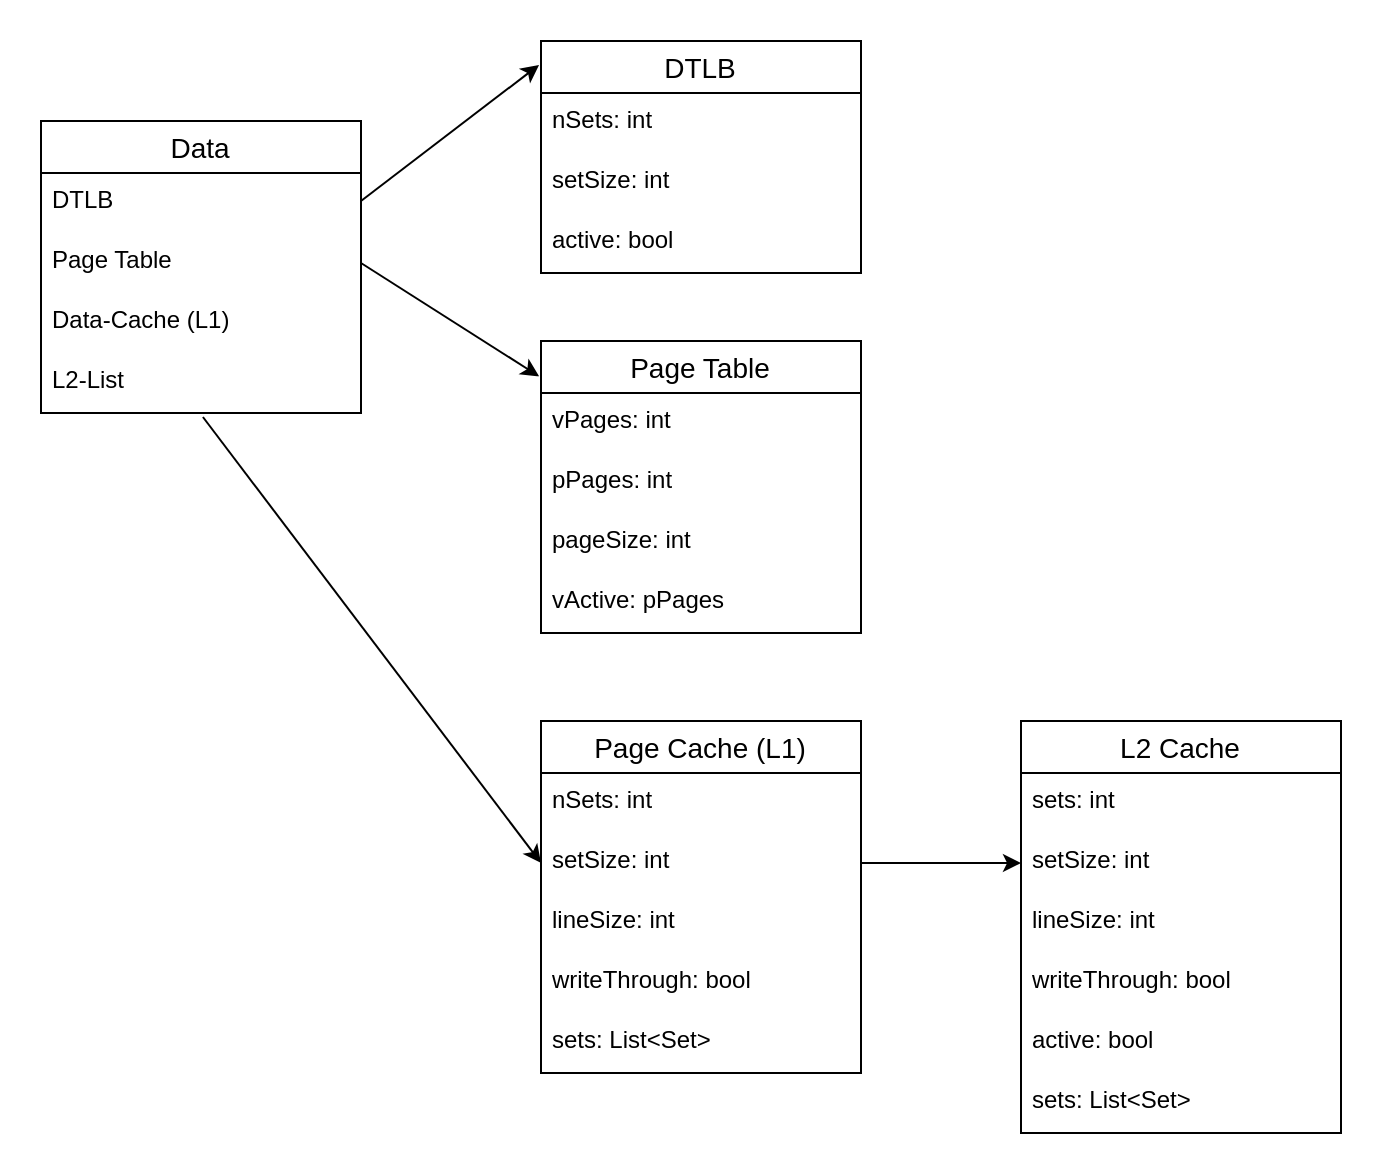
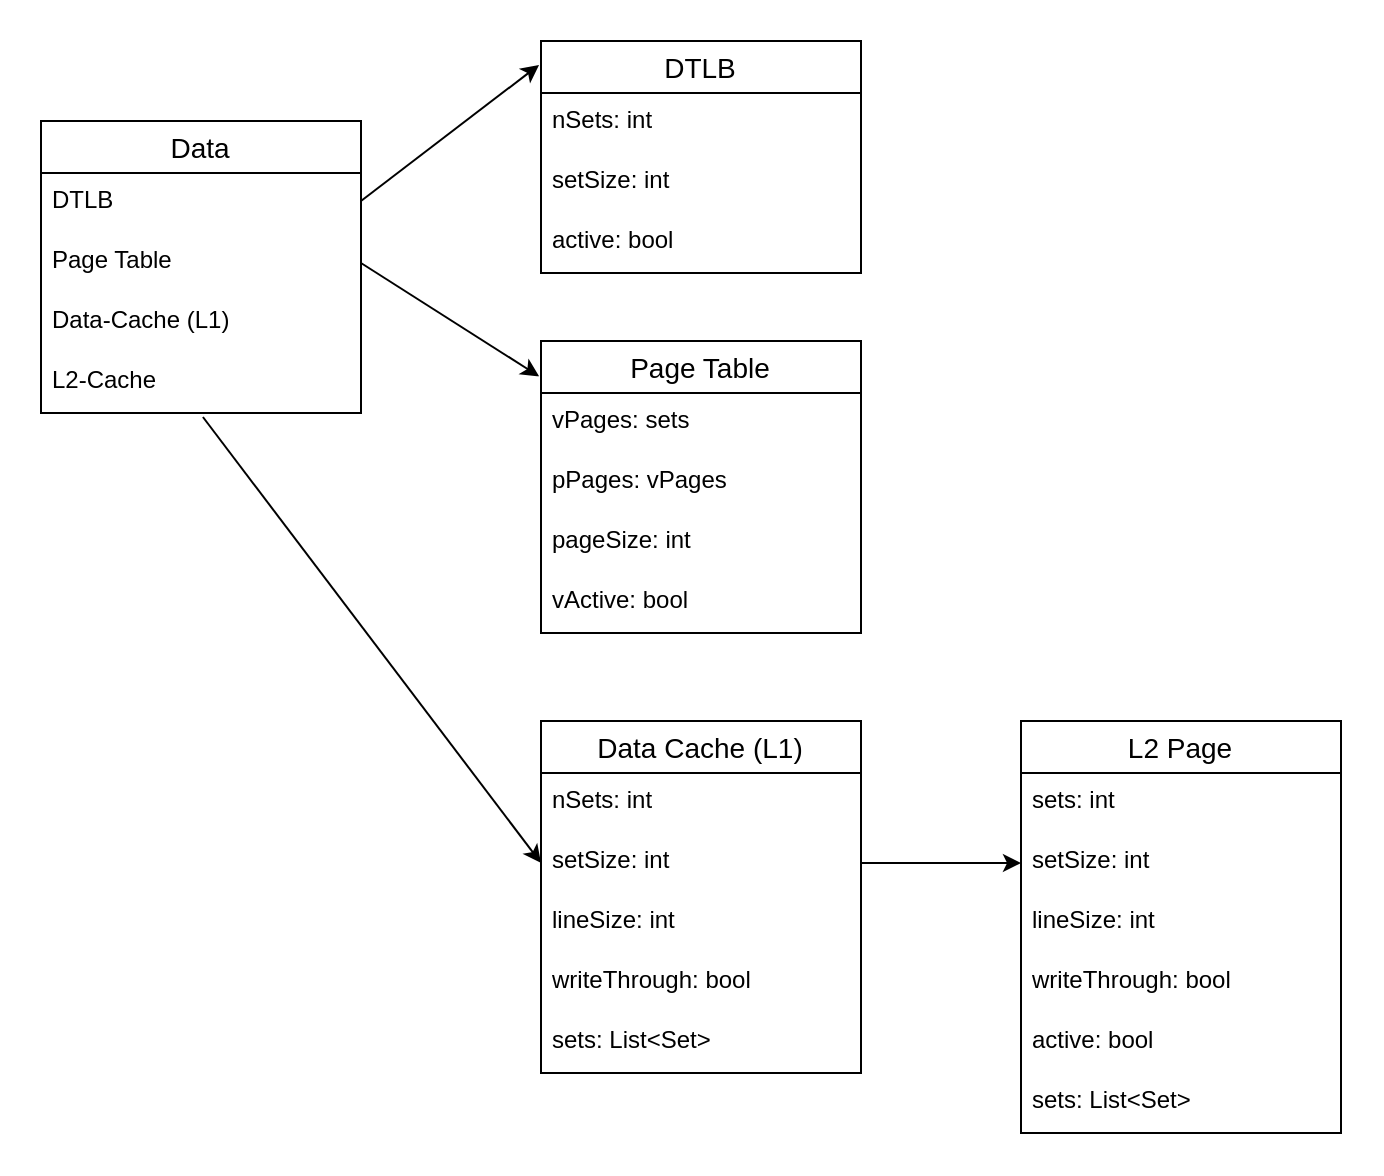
(96, 380) -> (106, 380)
(617, 420) -> (626, 420)
(617, 480) -> (640, 480)
(643, 600) -> (627, 600)
(700, 749) -> (700, 749)
(1180, 749) -> (1180, 749)
